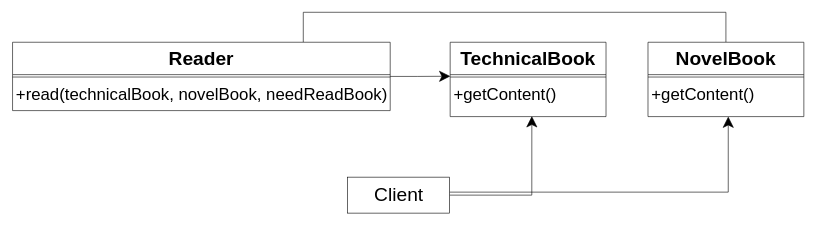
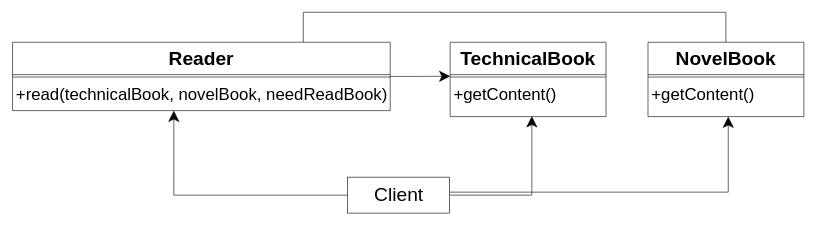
none -> (174, 121)
